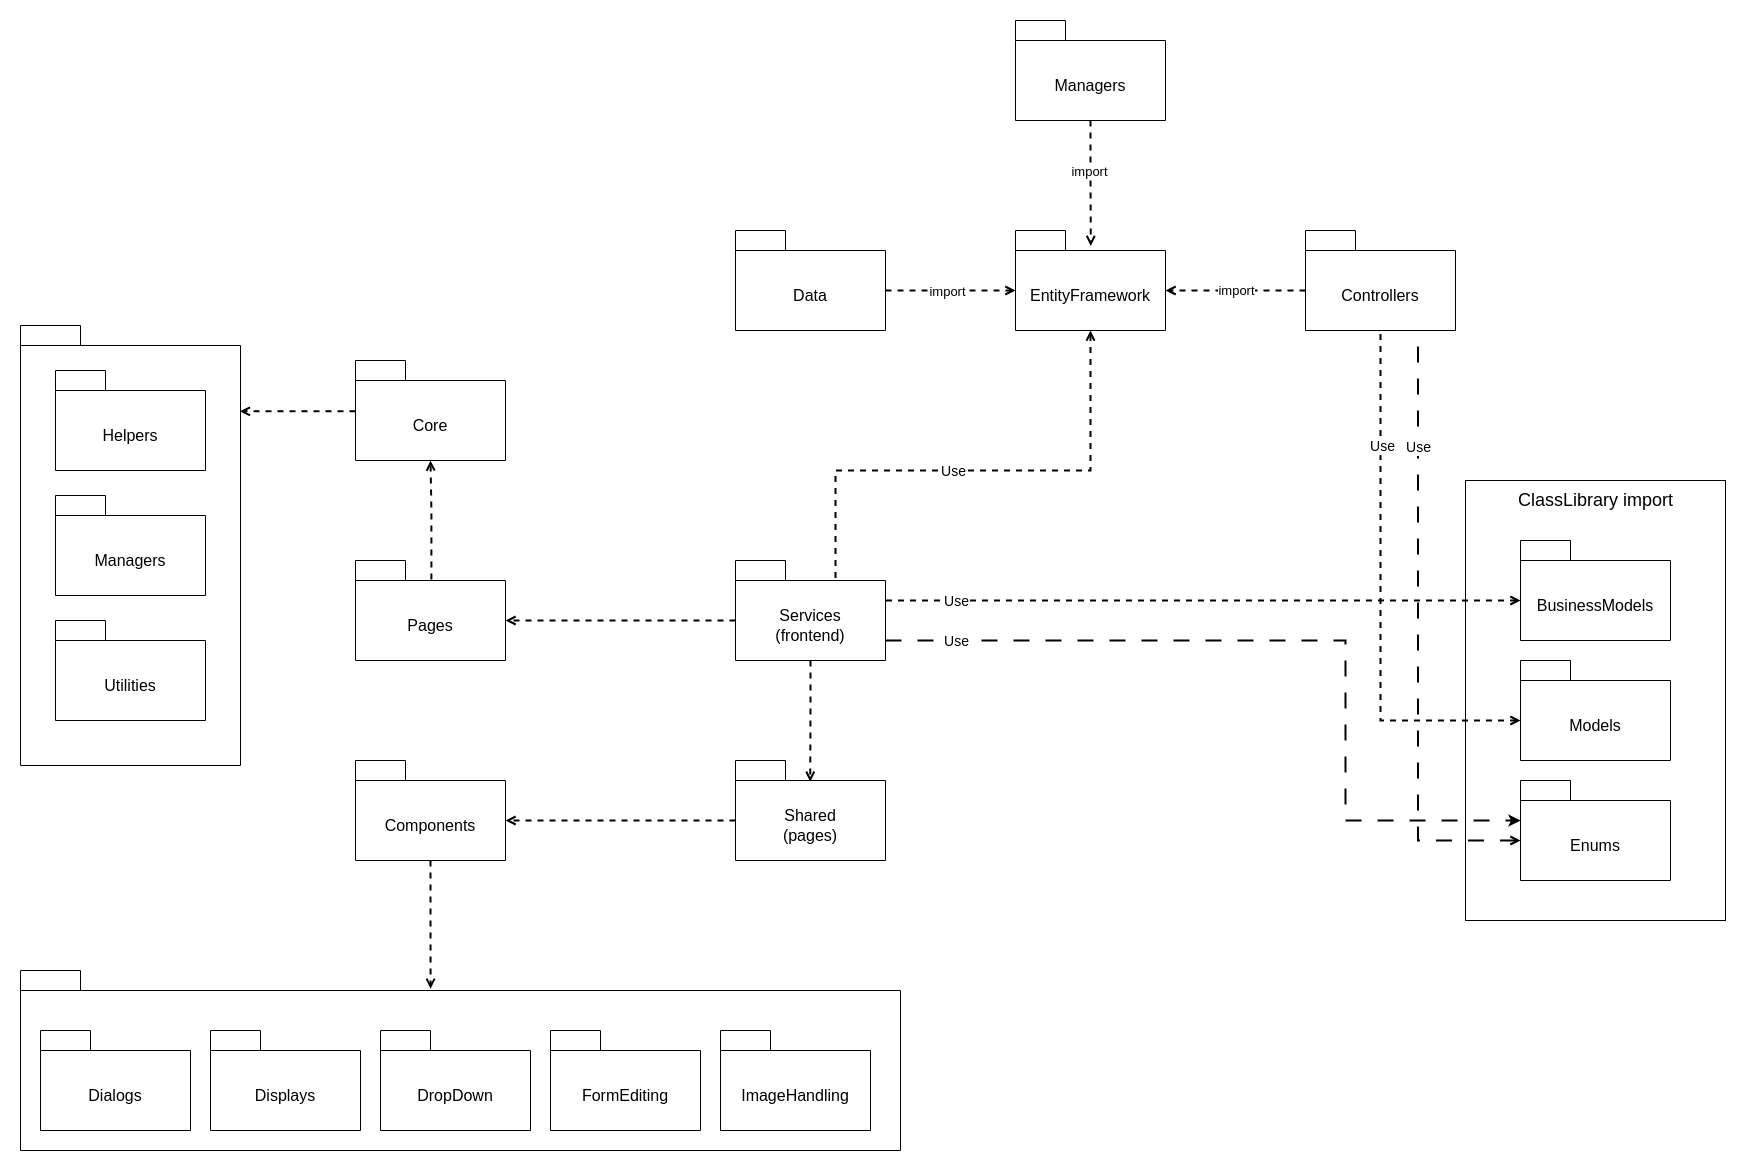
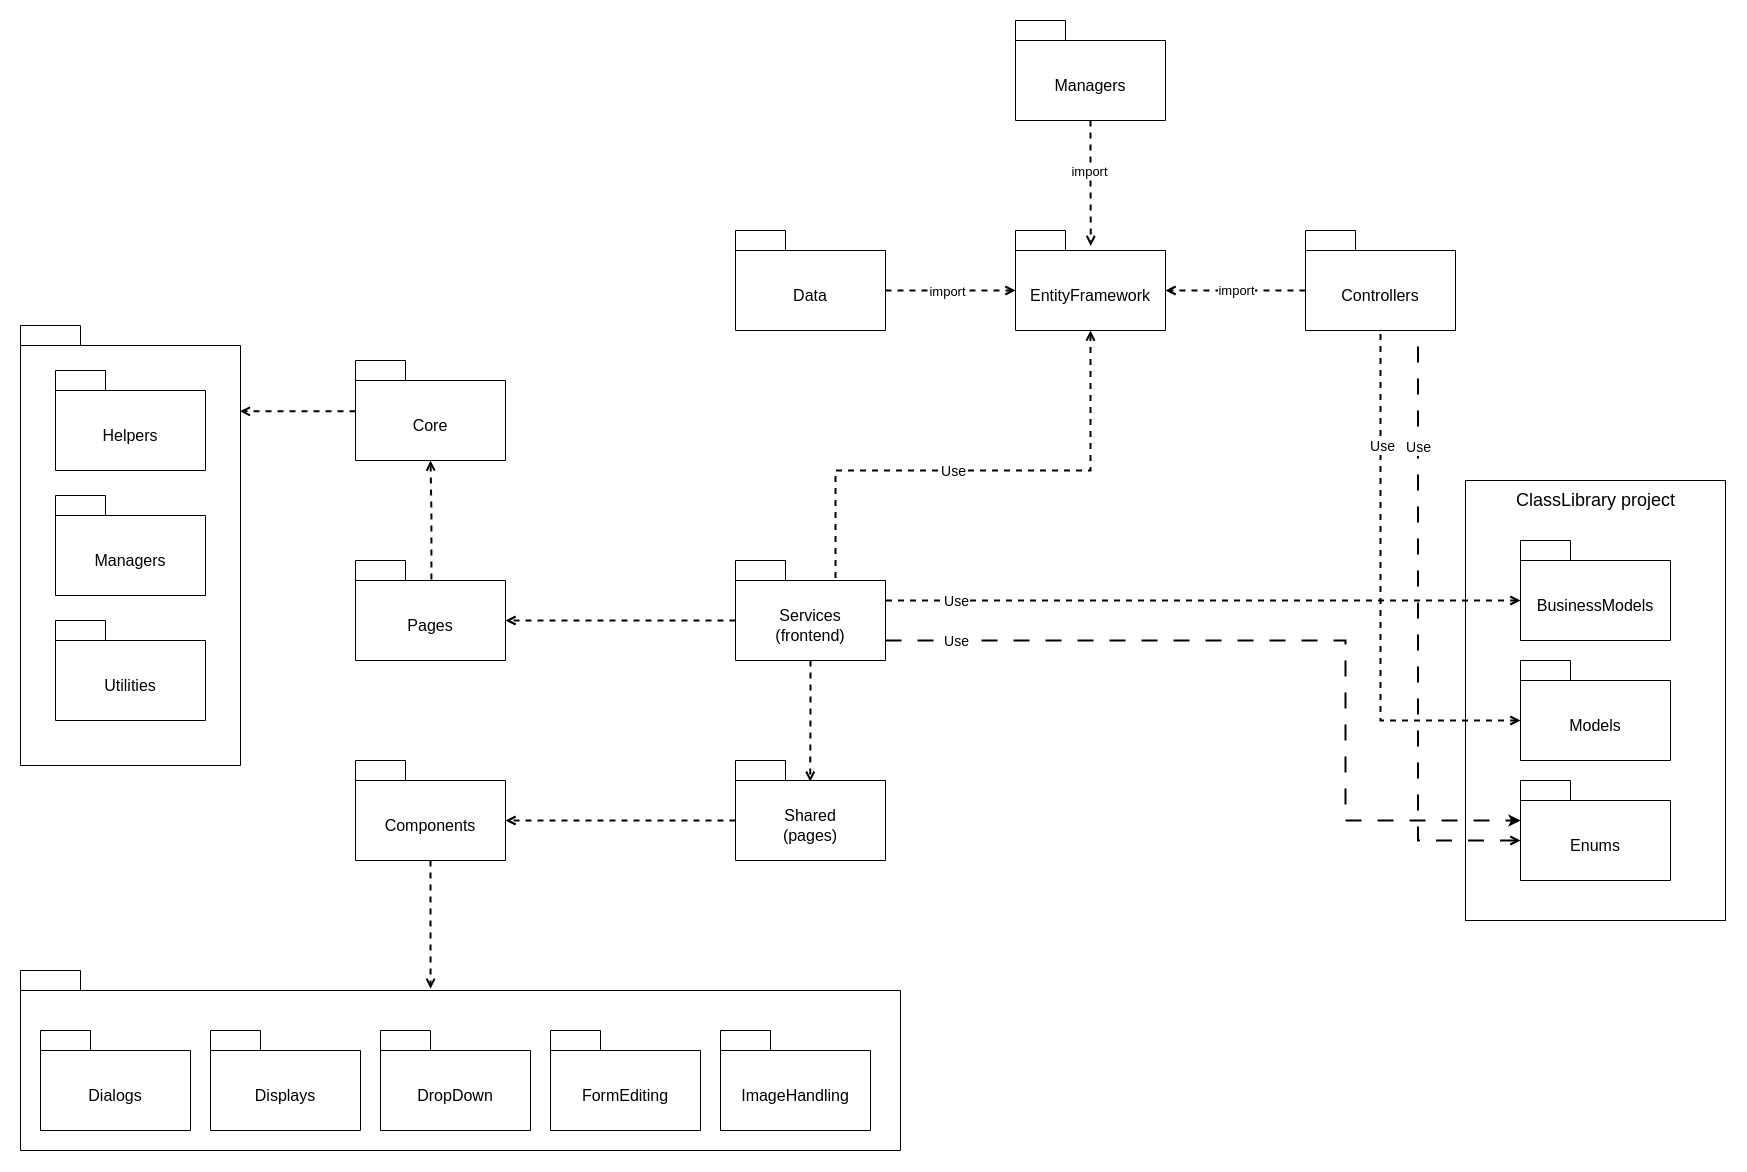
(1596, 501) -> (1596, 501)
